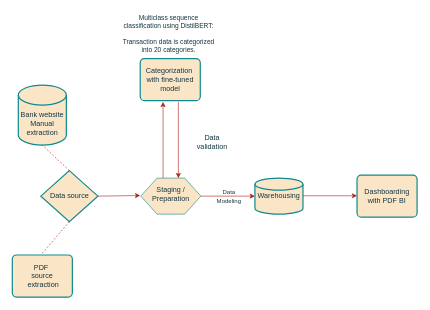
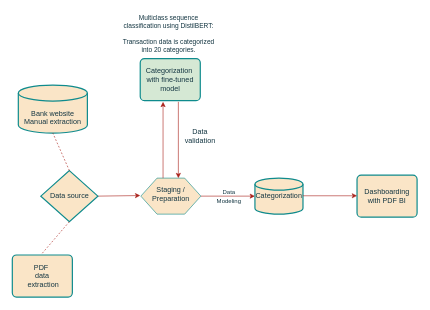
(170, 80) -> (170, 80)
(42, 115) -> (53, 109)
(212, 142) -> (200, 136)
(279, 196) -> (279, 196)
(42, 276) -> (42, 276)
